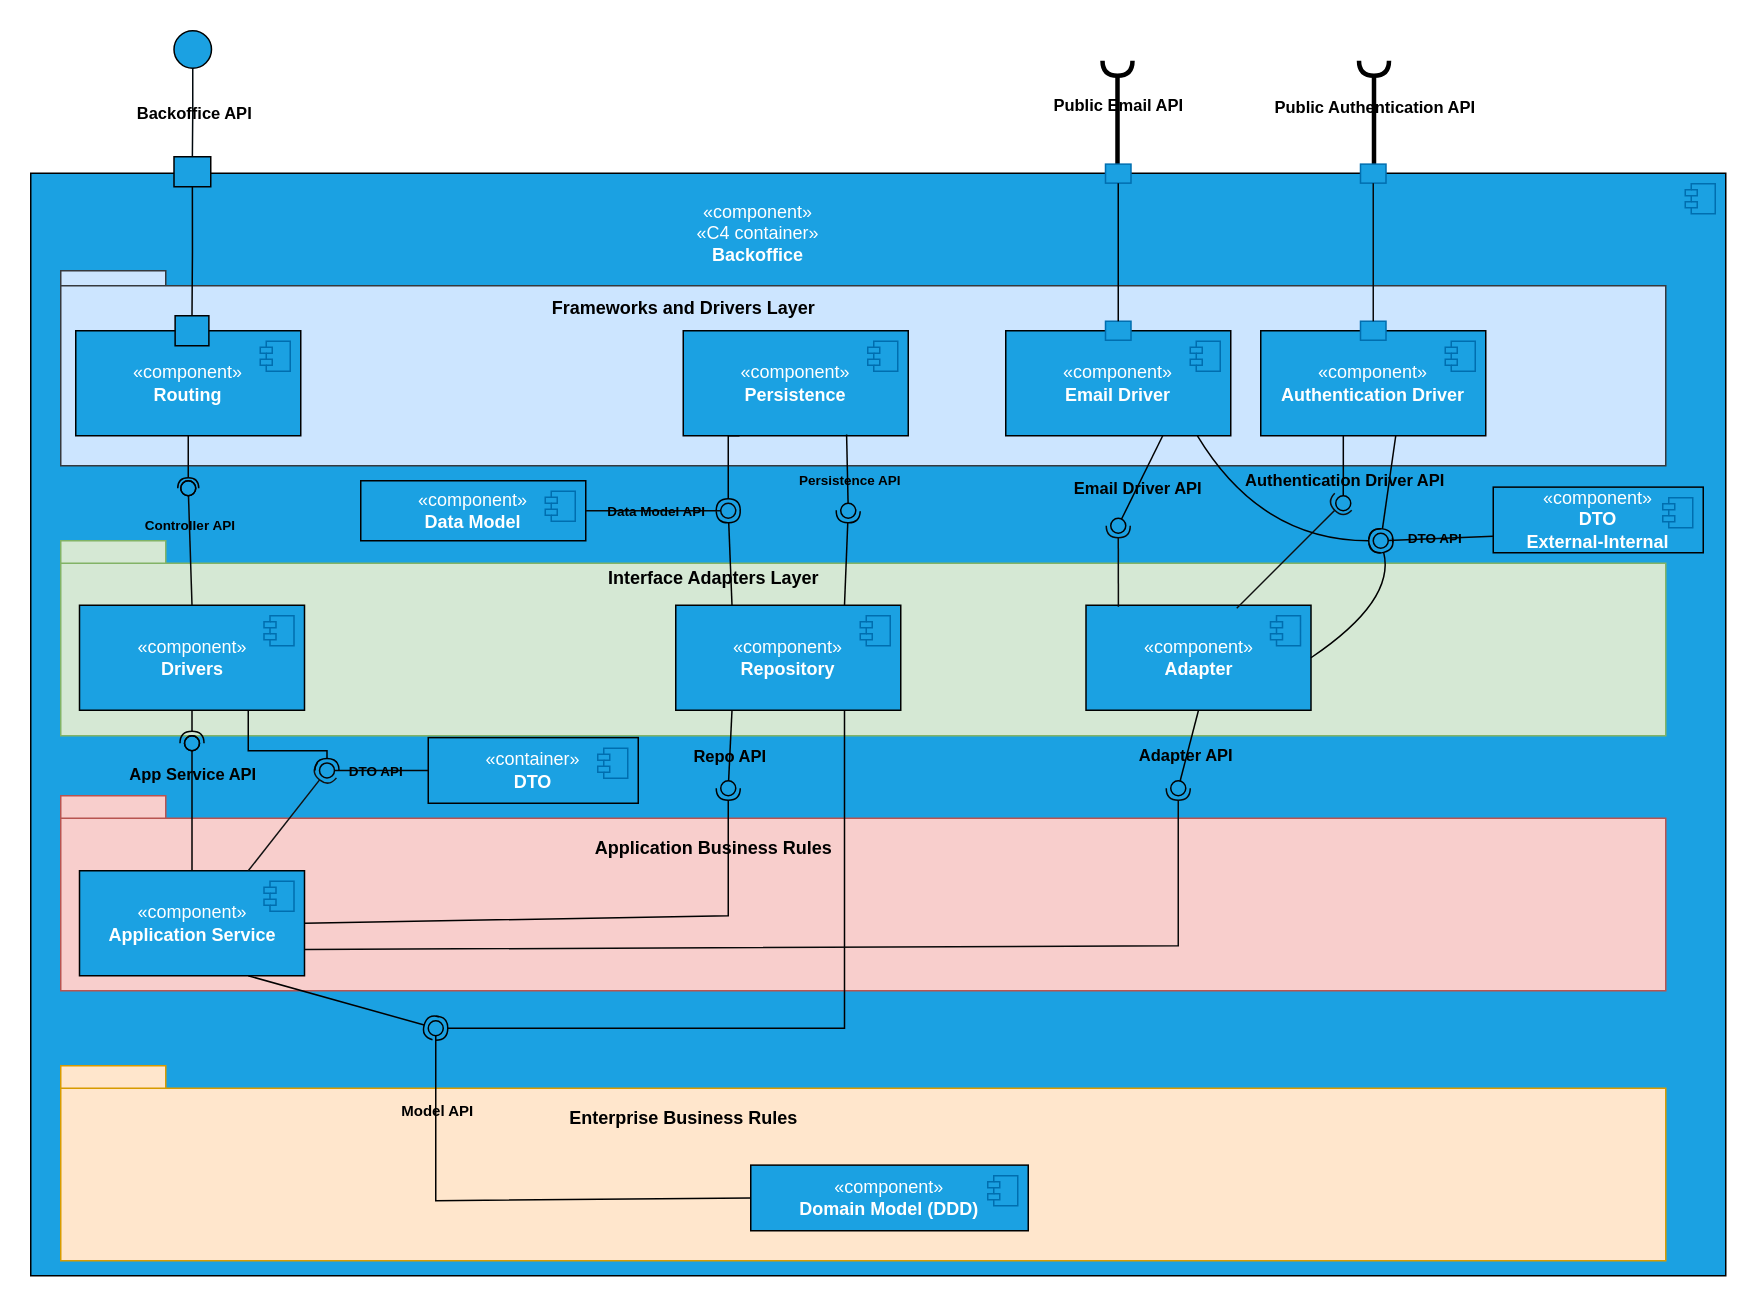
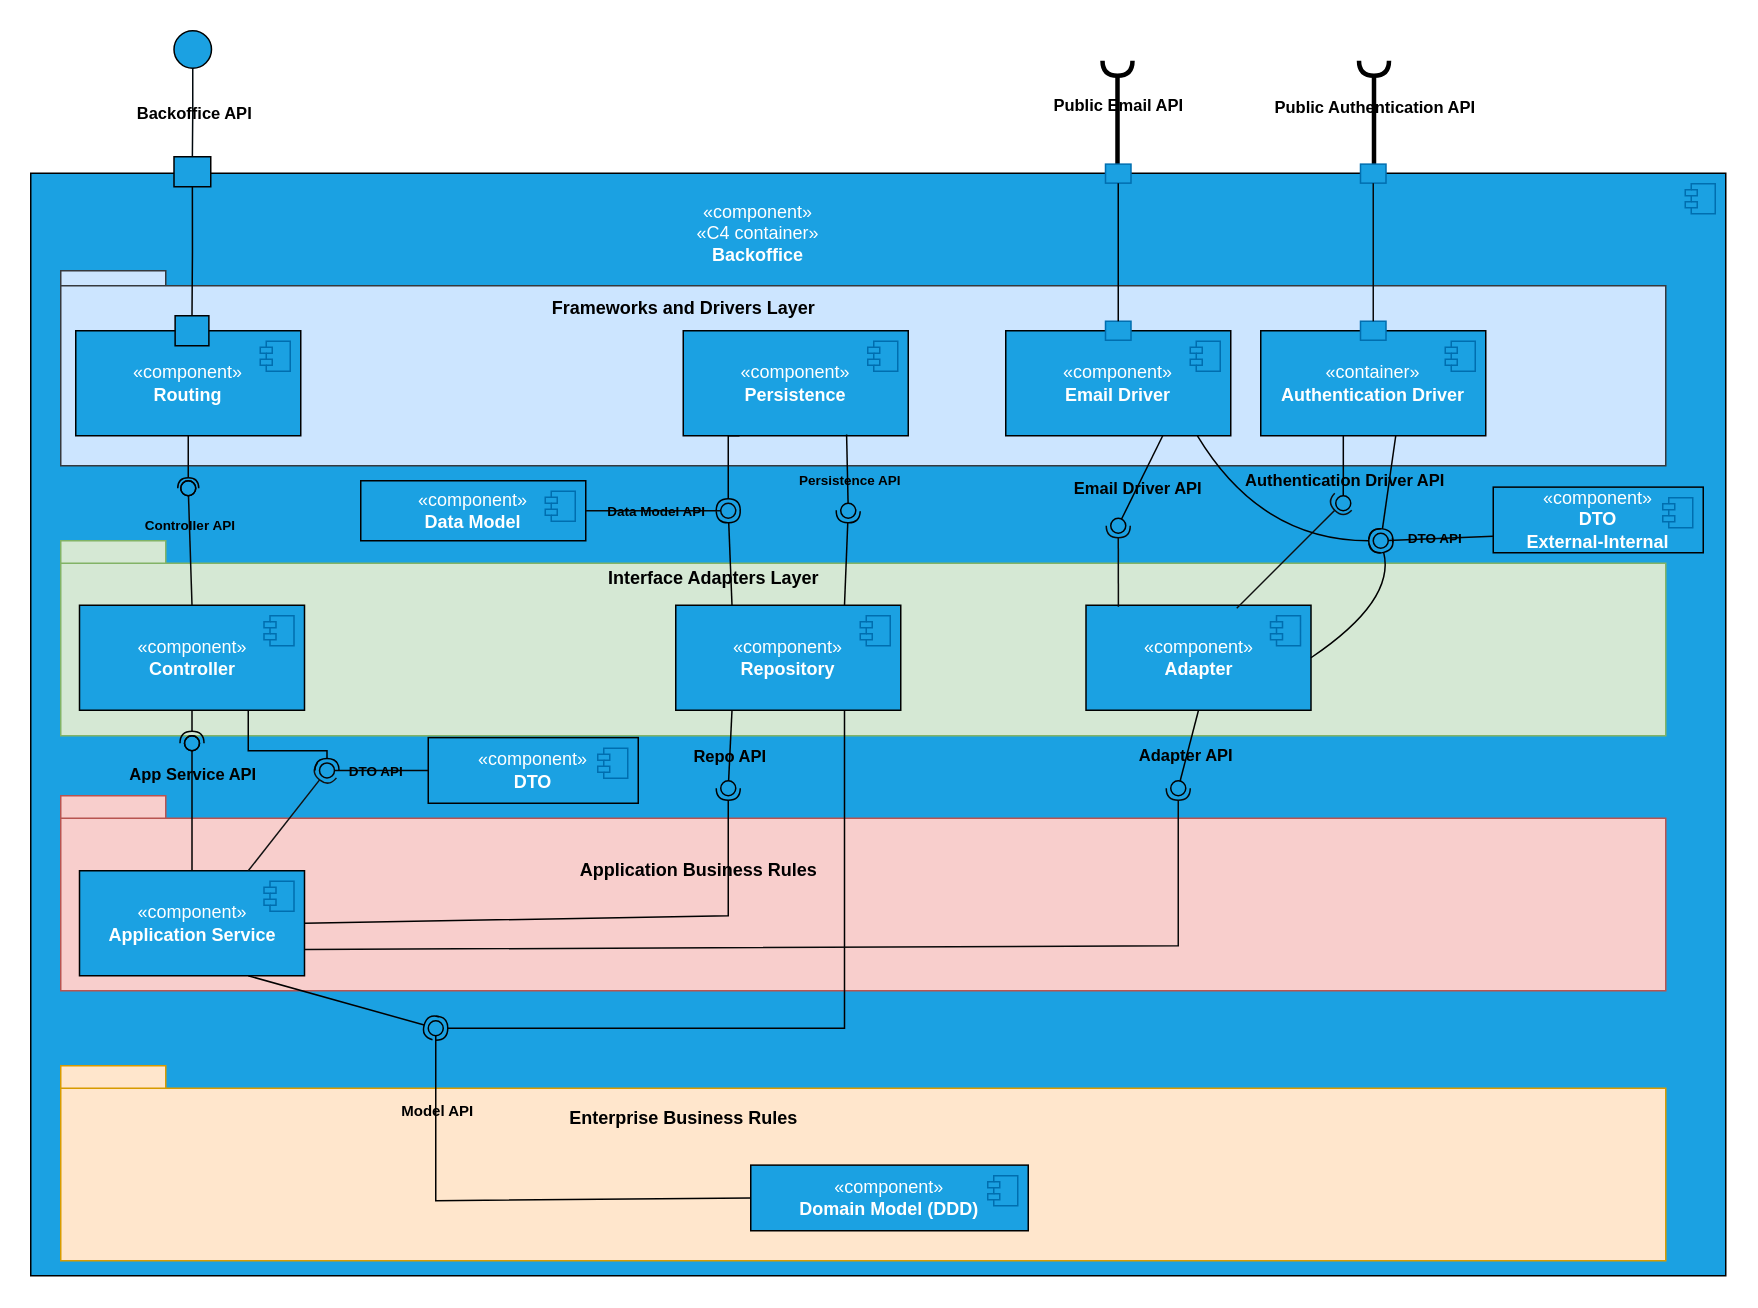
(1373, 383) -> (1373, 383)
(193, 658) -> (193, 658)
(533, 770) -> (533, 770)
(713, 848) -> (698, 871)
